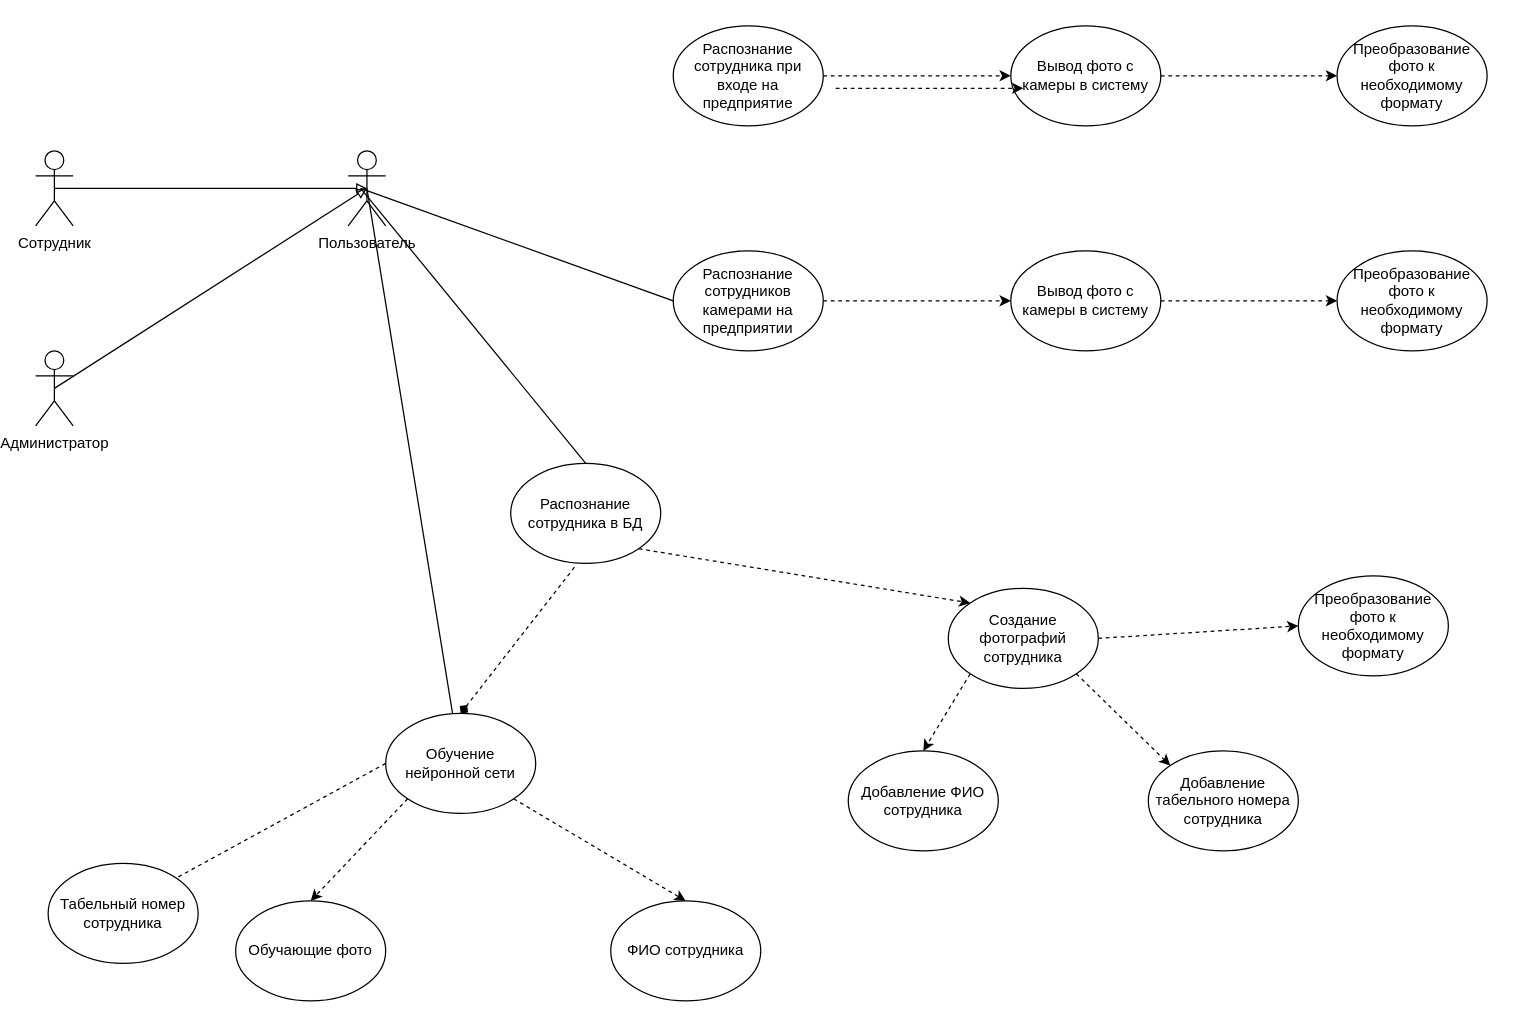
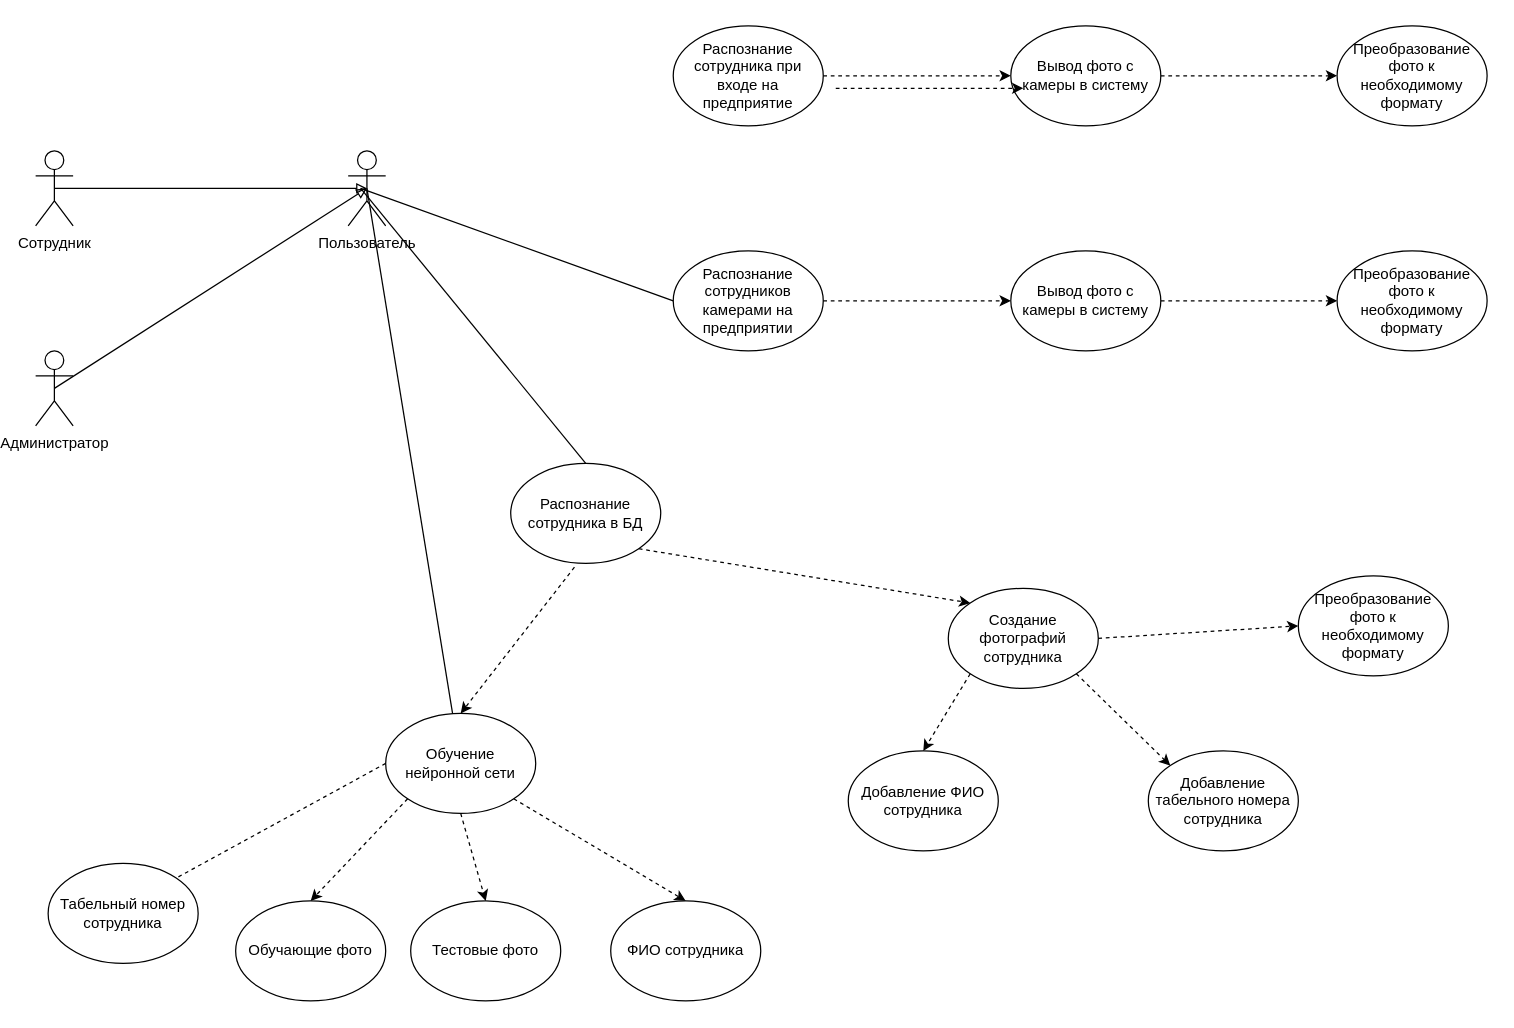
(467, 705) -> (466, 706)
none -> (472, 853)
none -> (486, 951)
